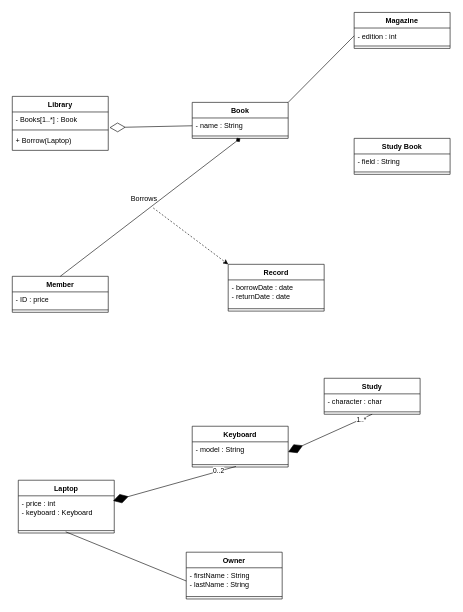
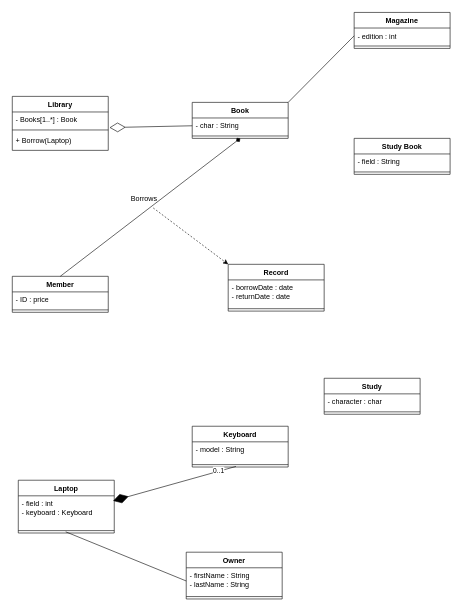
(221, 126) -> (221, 126)
(336, 430) -> none
(219, 471) -> (219, 471)
(60, 509) -> (60, 509)
